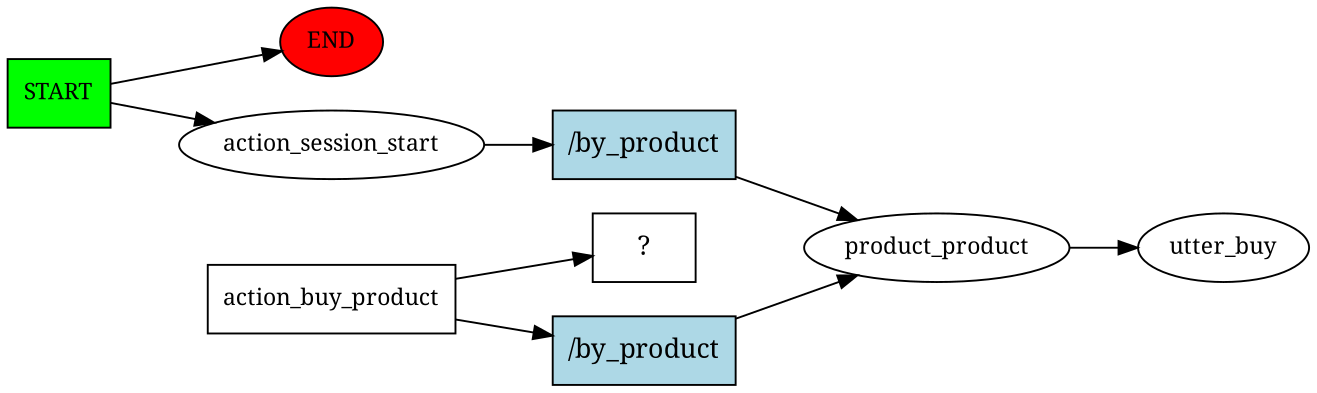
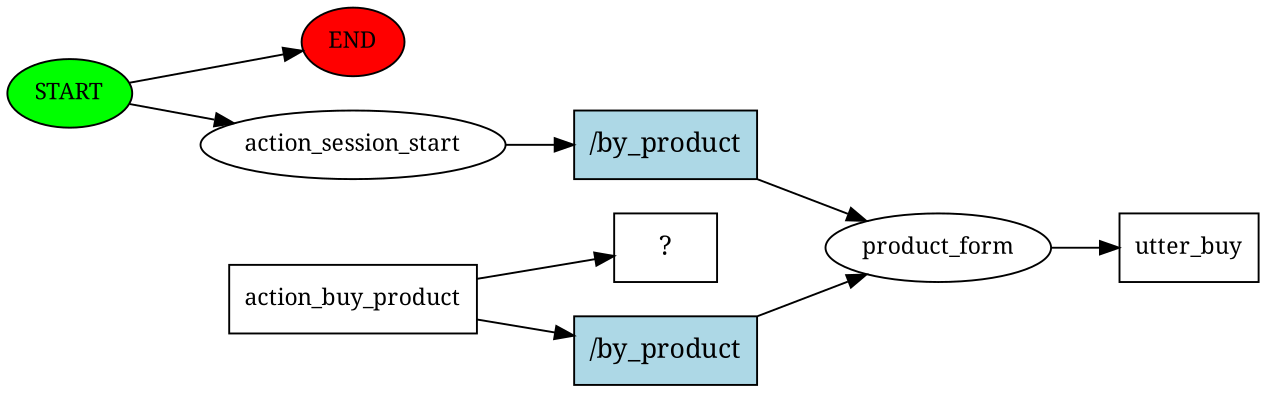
(59, 93) -> (70, 93)
(937, 248) -> (938, 248)
(1224, 248) -> (1189, 248)
